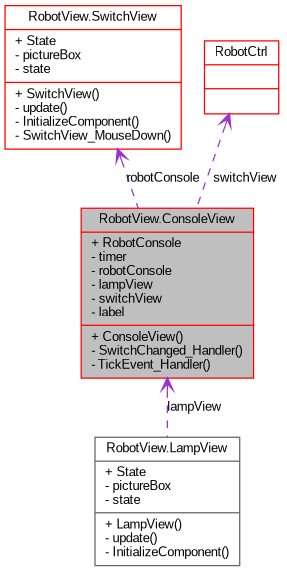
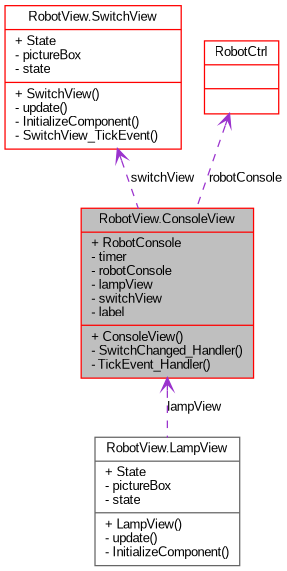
(93, 136) -> (87, 136)
(163, 179) -> (163, 179)
(245, 179) -> (245, 179)
